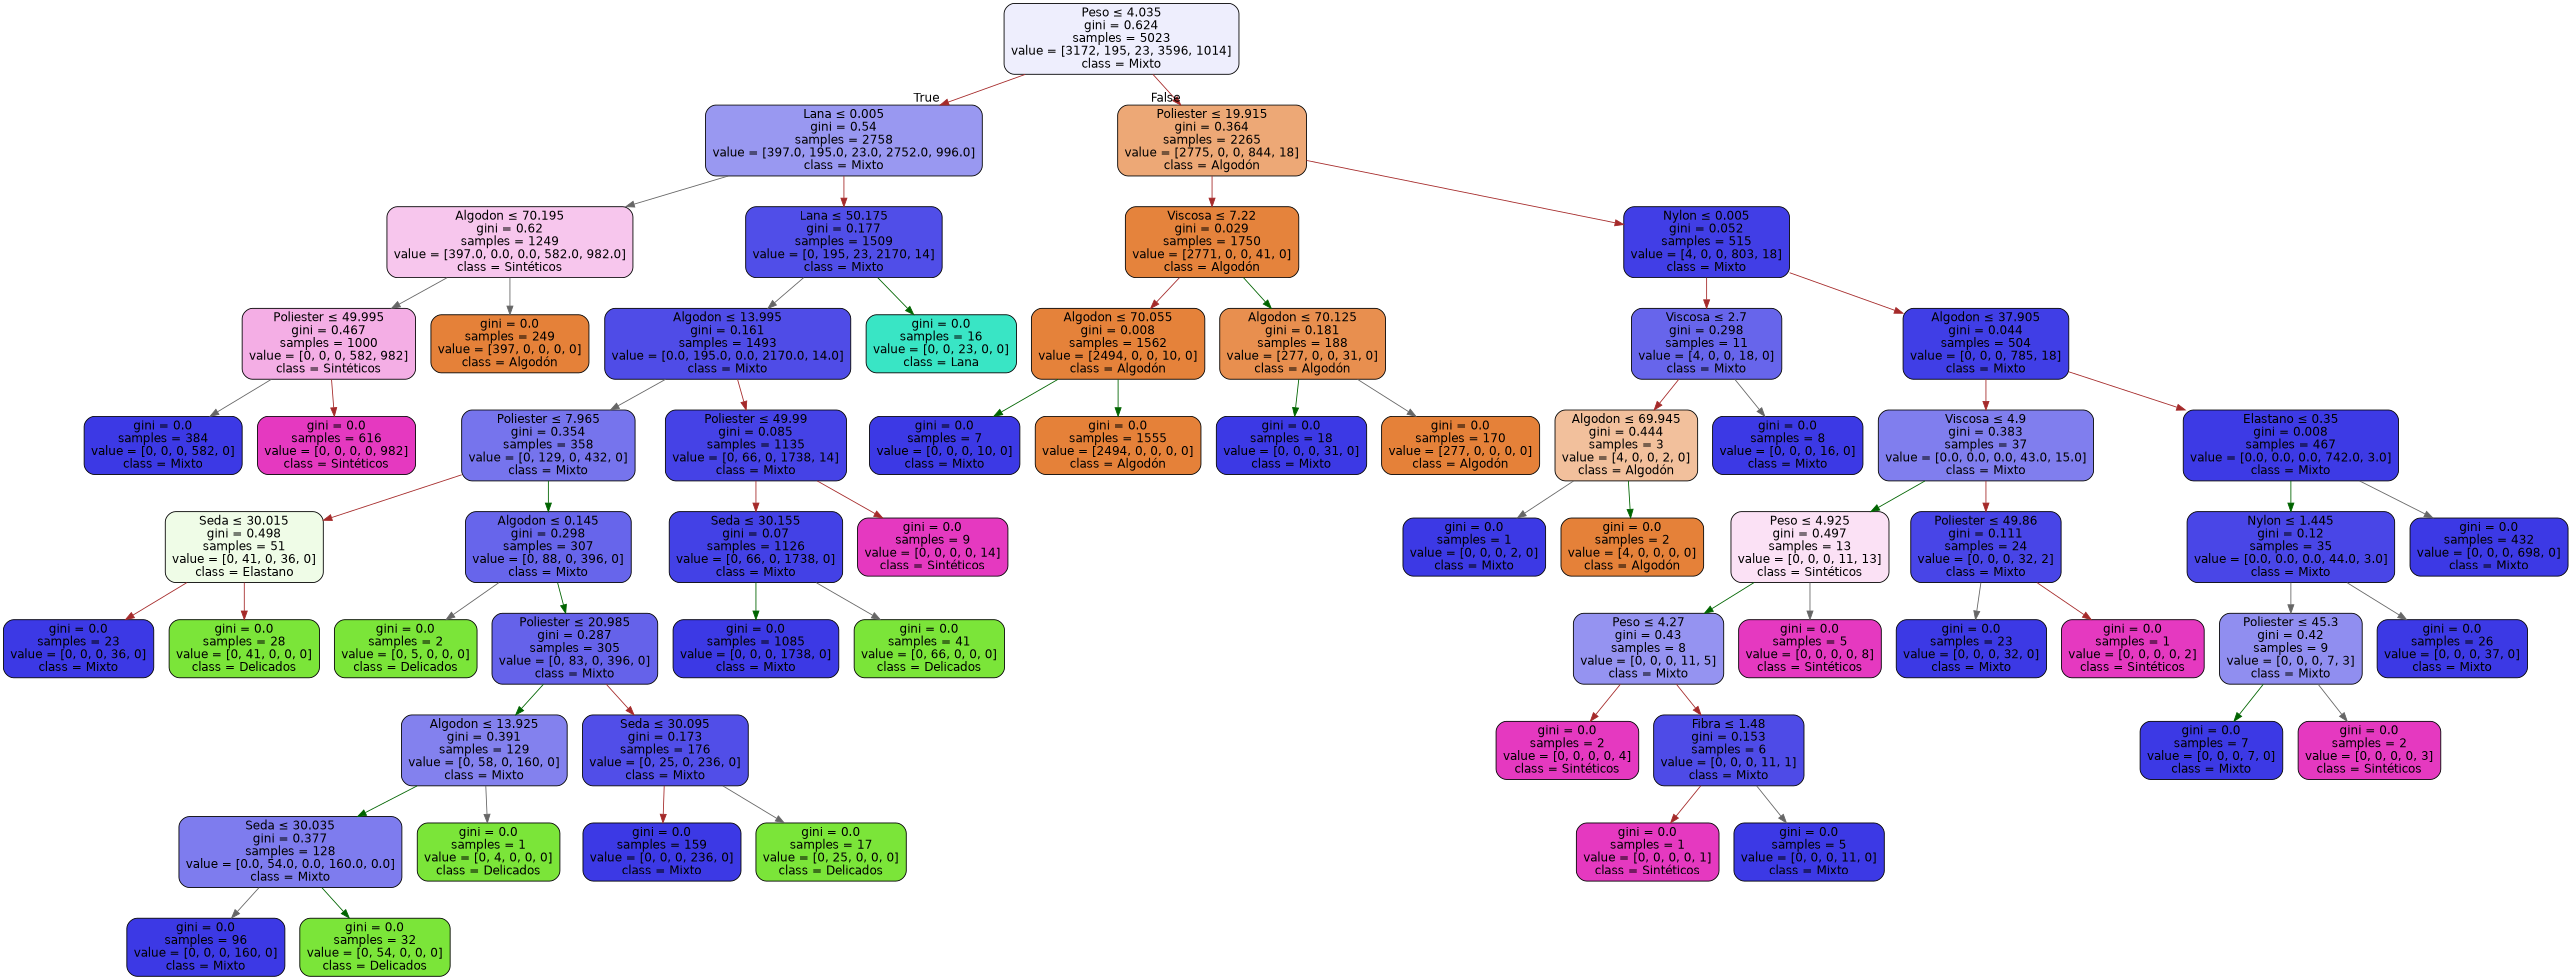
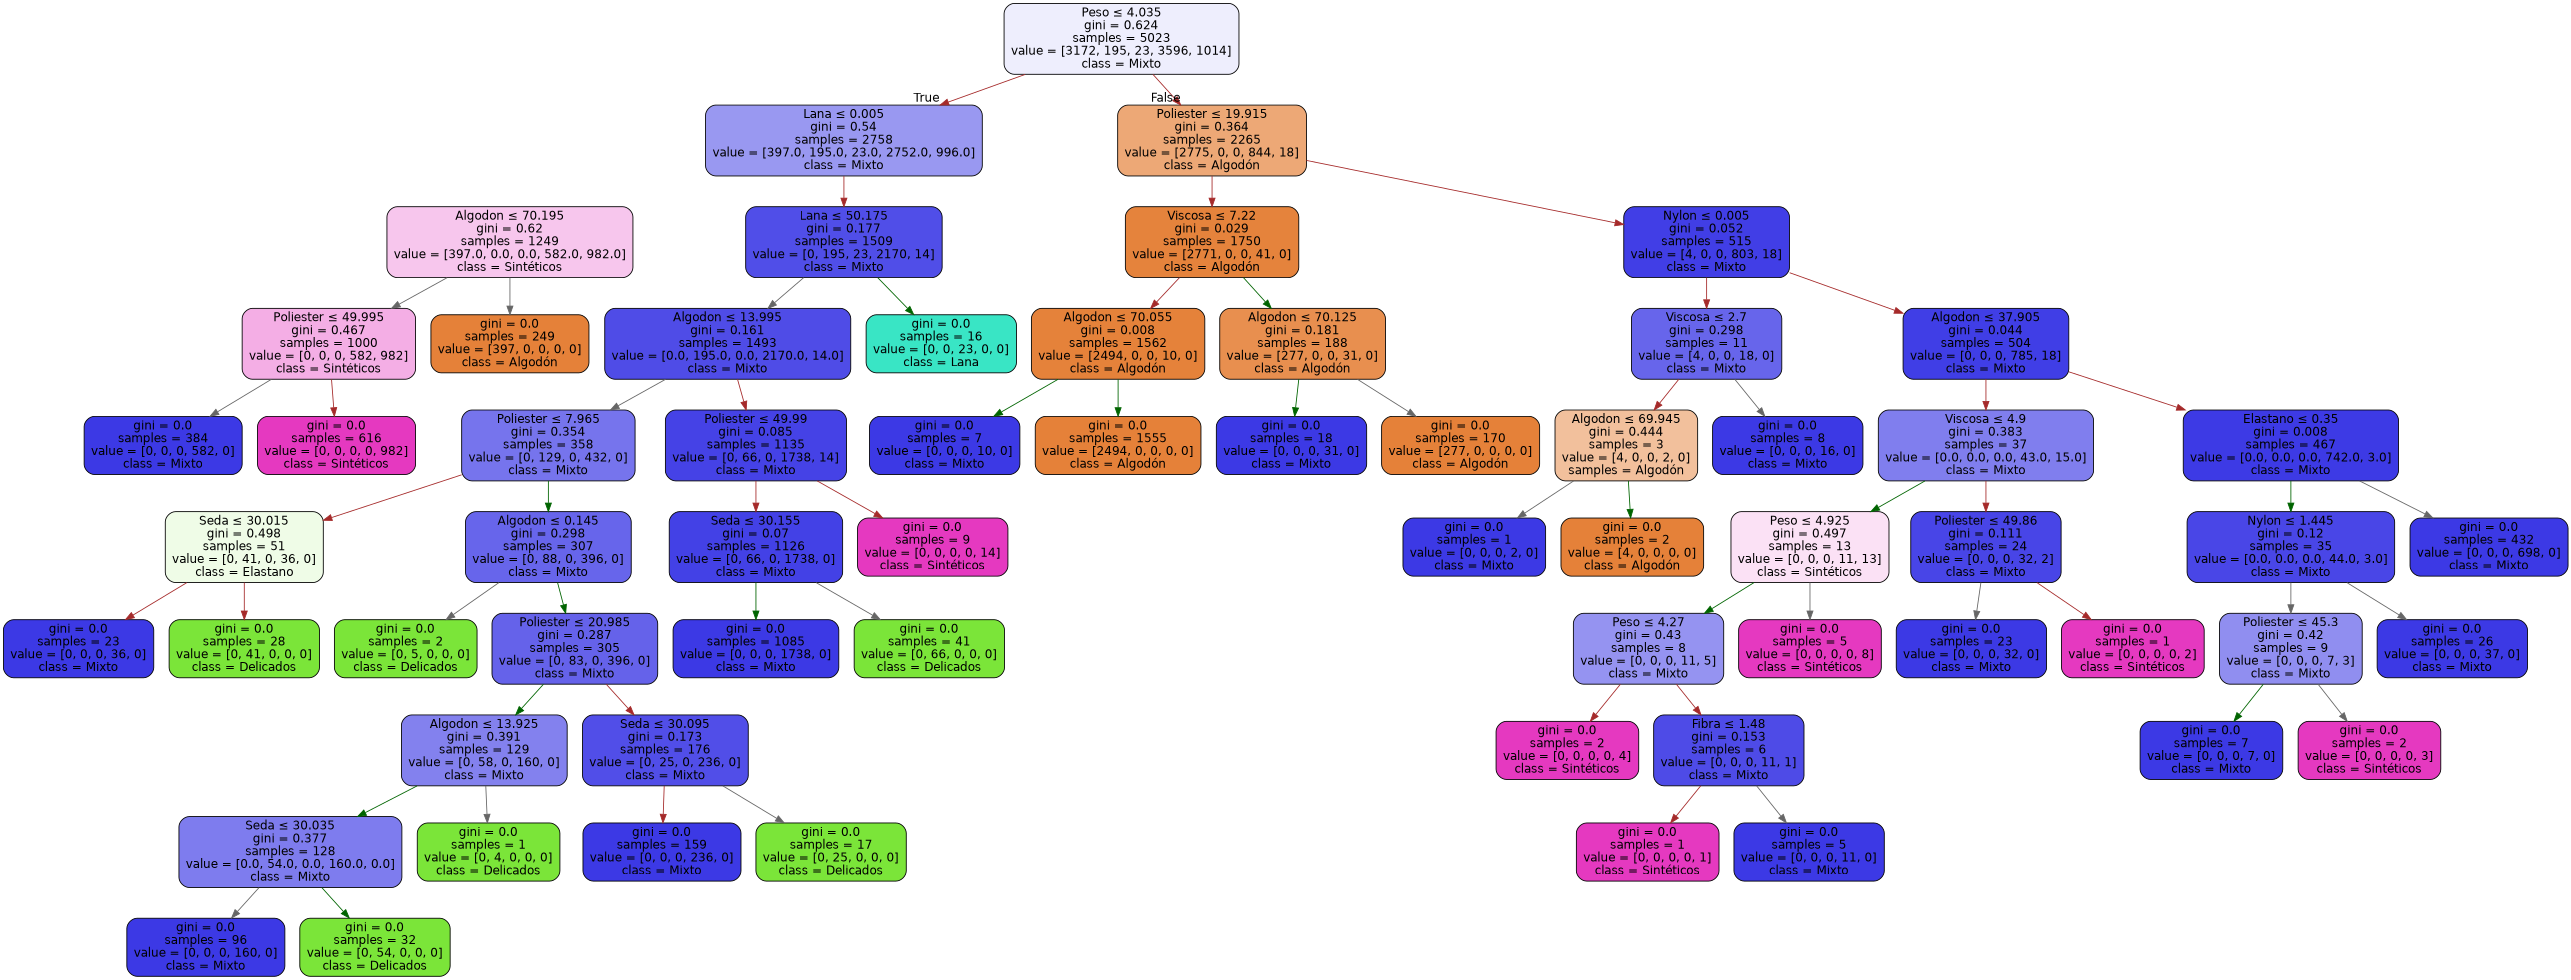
(681, 190) -> none
(1626, 471) -> (1626, 471)
